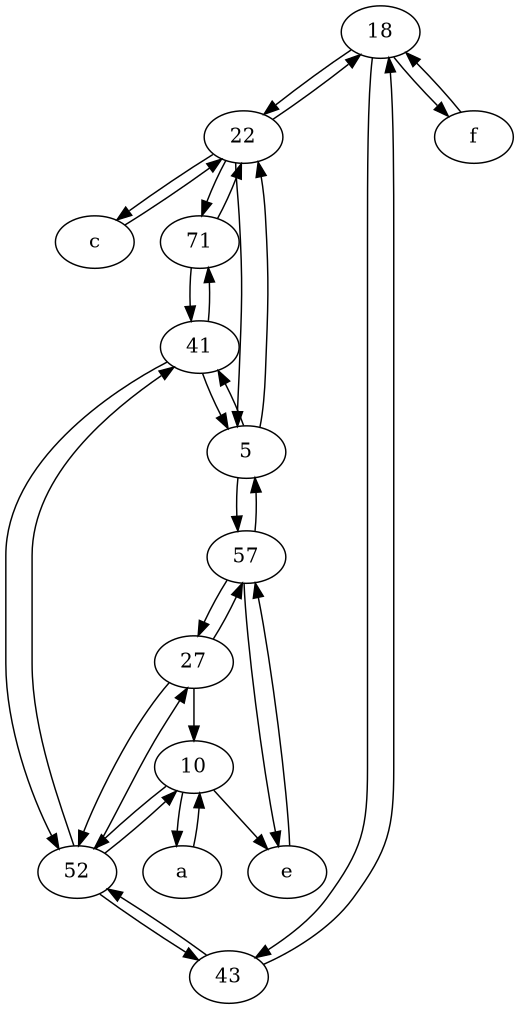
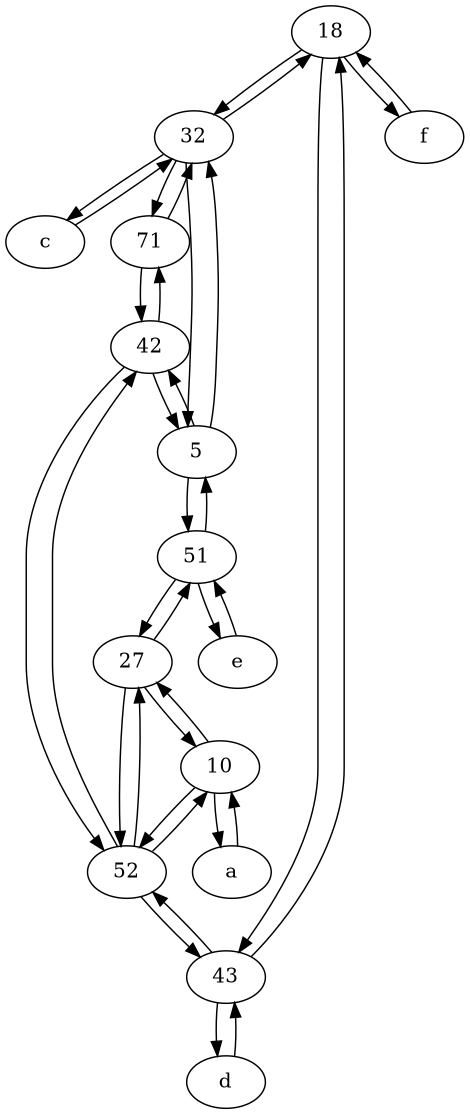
(244, 137) -> (194, 137)
(200, 347) -> (150, 347)
(246, 557) -> (197, 557)
(236, 814) -> (188, 717)
none -> (226, 1082)
